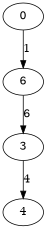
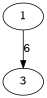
(23, 16) -> none
(23, 82) -> (23, 16)
(23, 212) -> none
